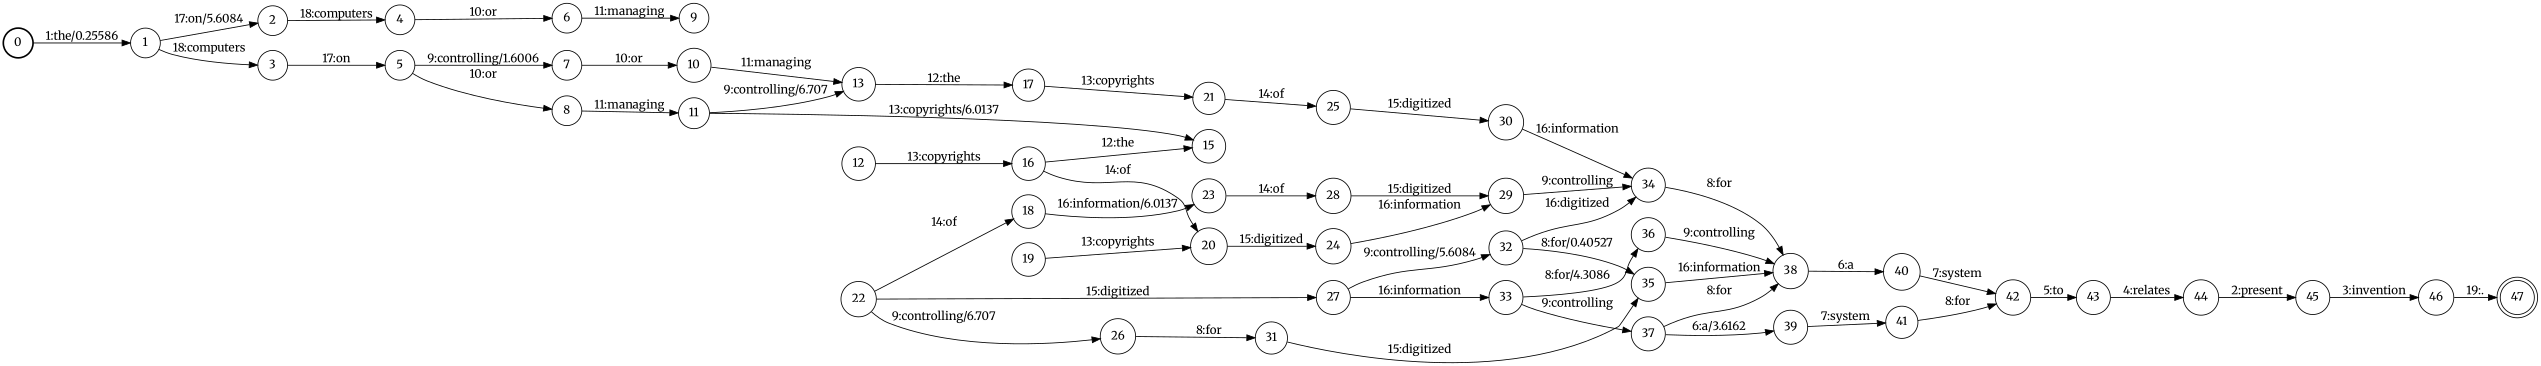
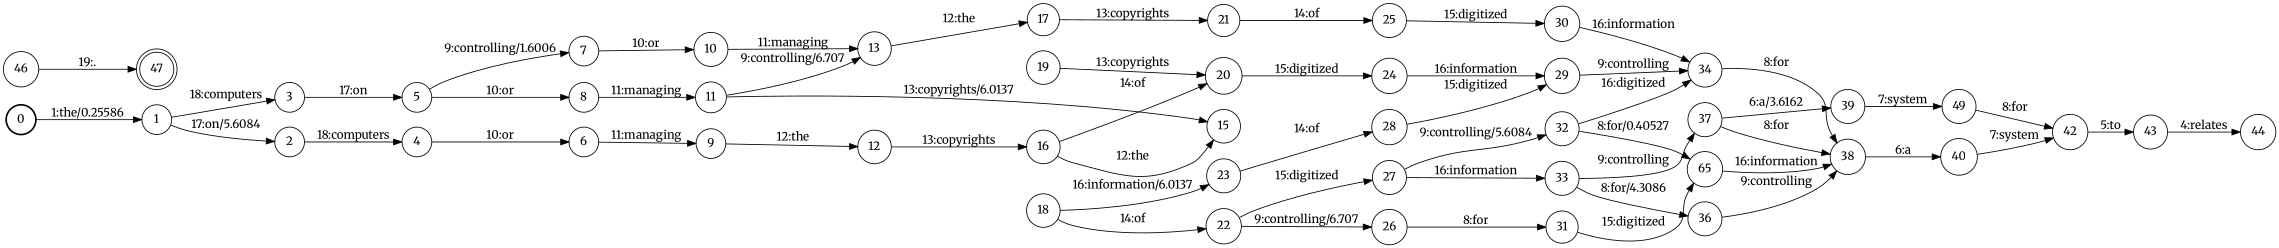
none -> (788, 145)
(940, 257) -> (1127, 233)
(1648, 284) -> (1705, 169)
(2313, 298) -> none
(1902, 322) -> (1959, 106)
